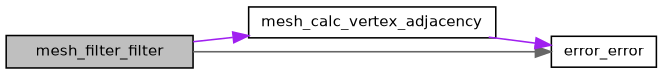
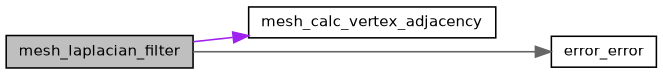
(512, 40) -> none
(100, 52) -> (100, 52)
